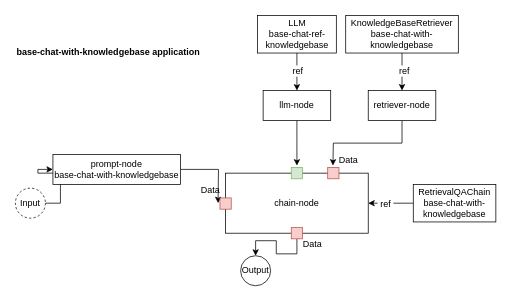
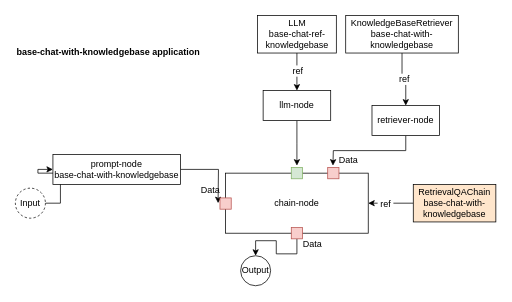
(402, 105) -> (405, 120)
(454, 203) -> (454, 203)
